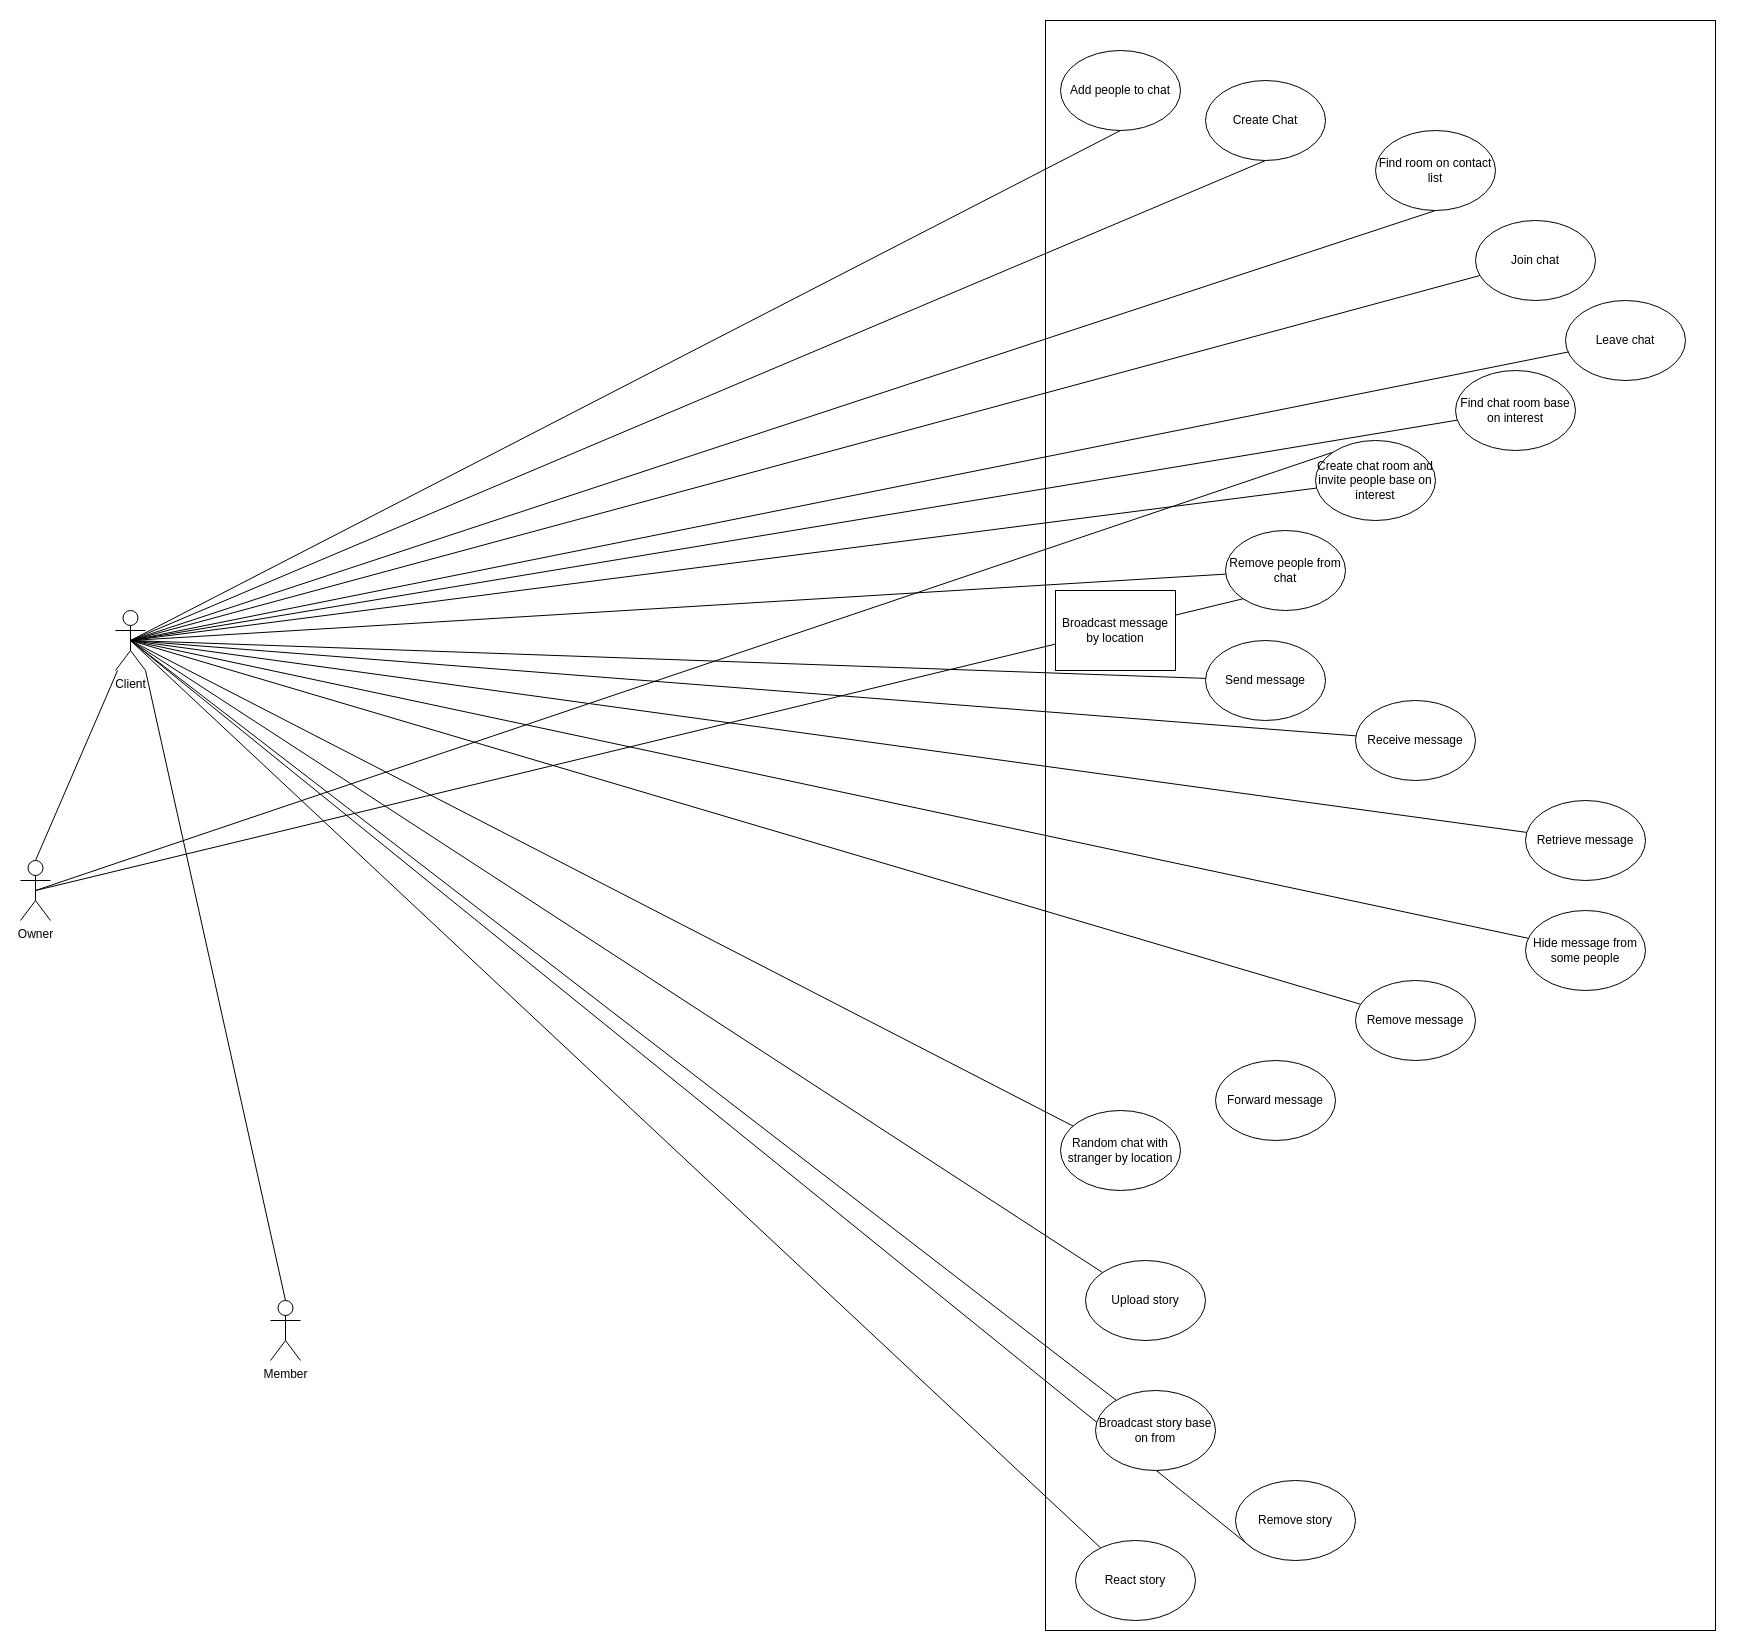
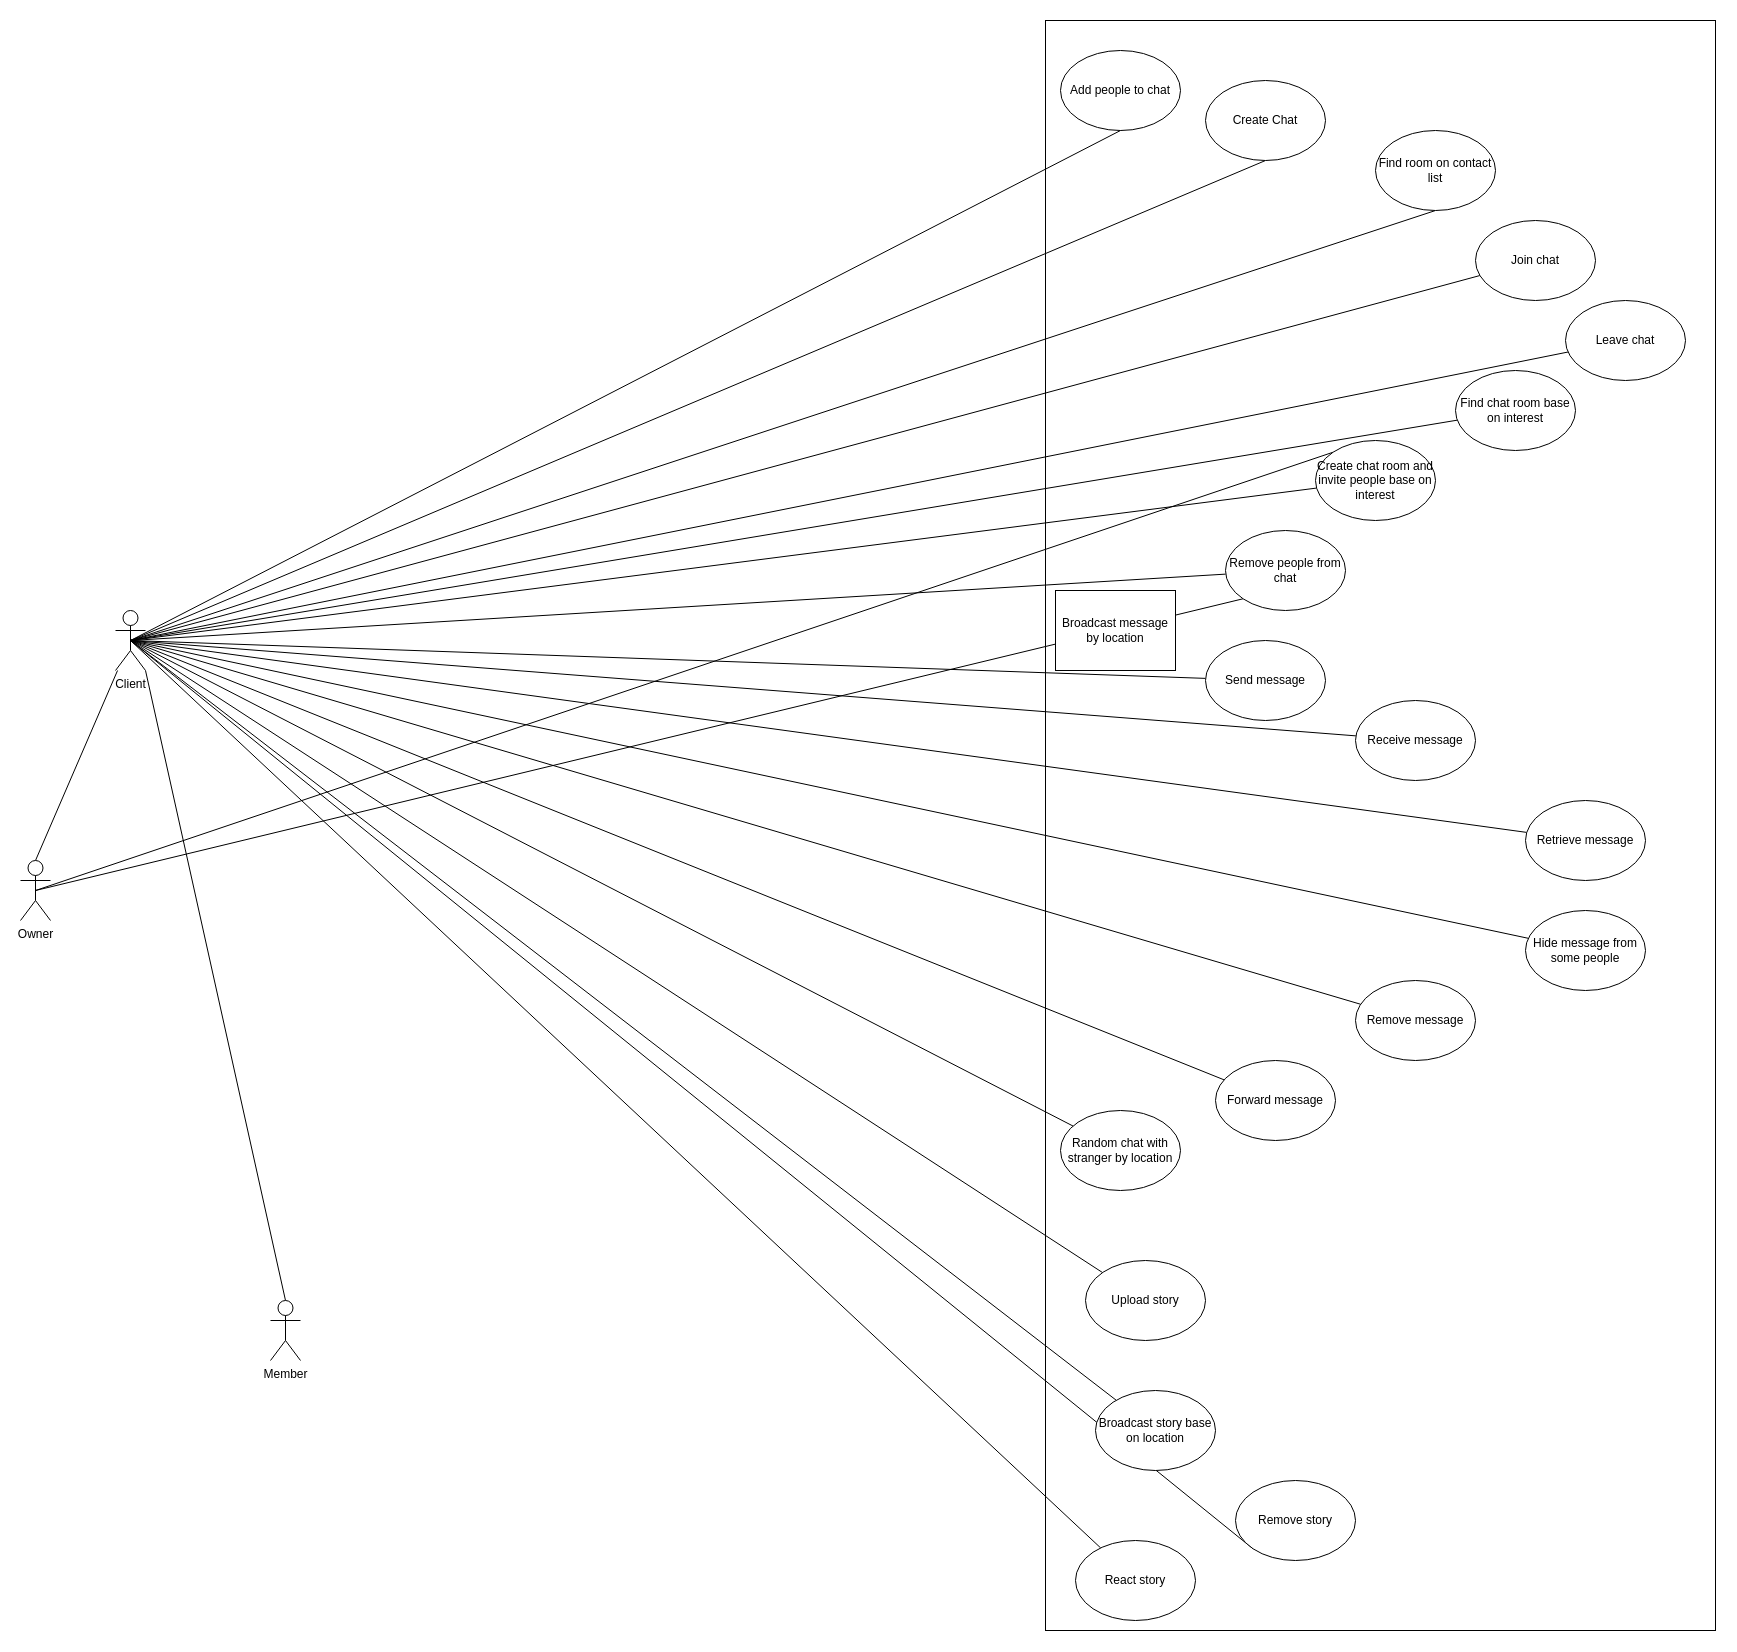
none -> (683, 862)
(1156, 1431) -> (1156, 1431)
